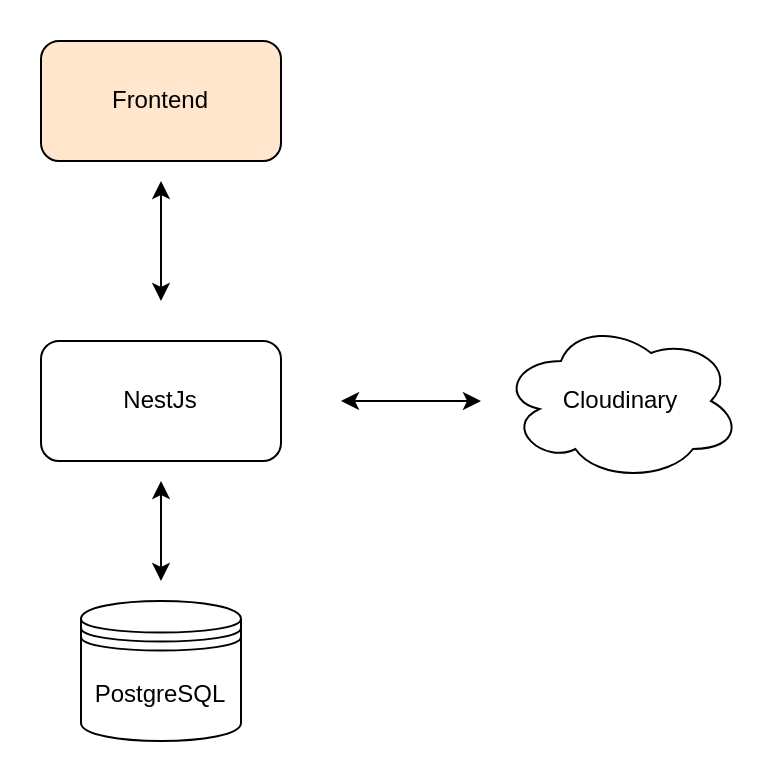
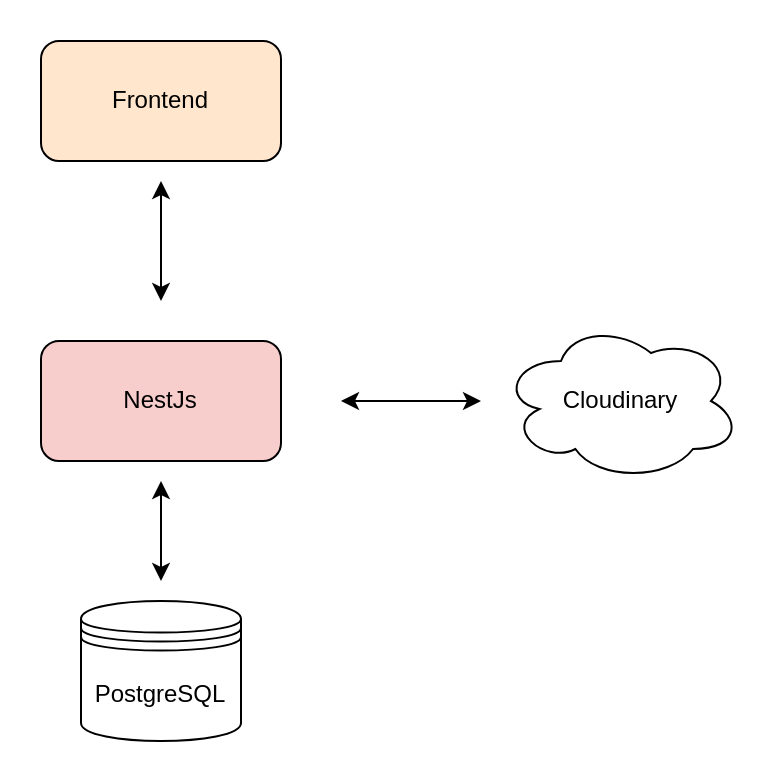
(161, 401) -> (161, 401)
